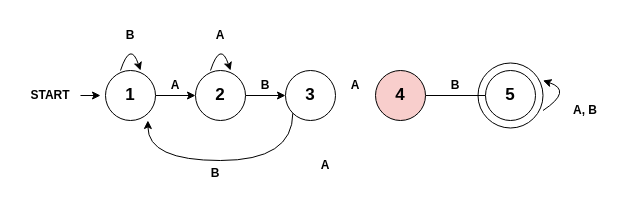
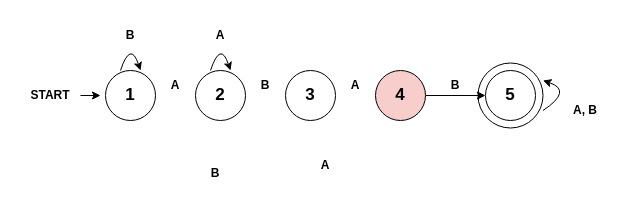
(172, 96) -> none
(262, 96) -> none
(480, 96) -> (477, 96)
(226, 160) -> none
